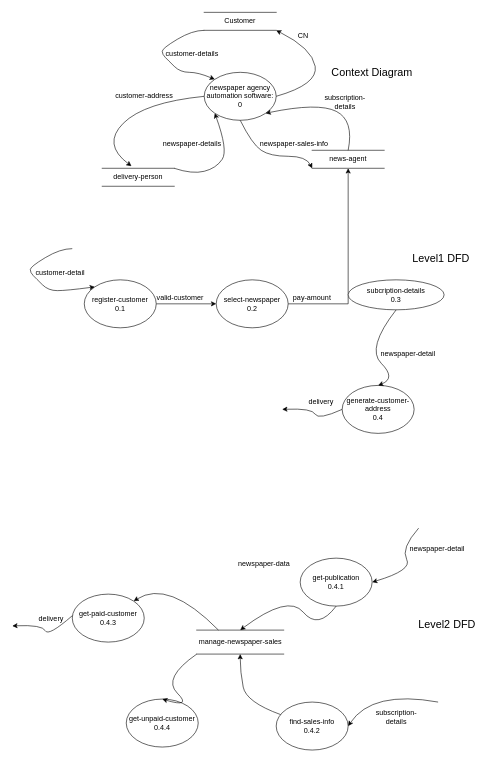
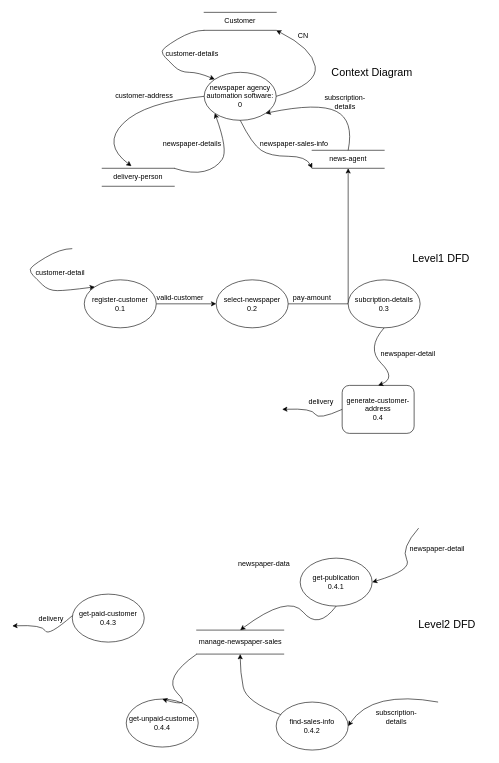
(396, 295) -> (384, 304)
(378, 410) -> (378, 410)
(180, 600) -> none
